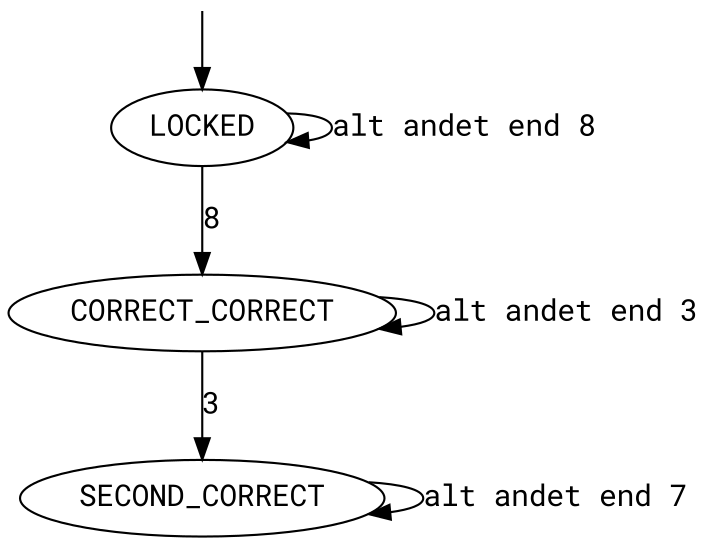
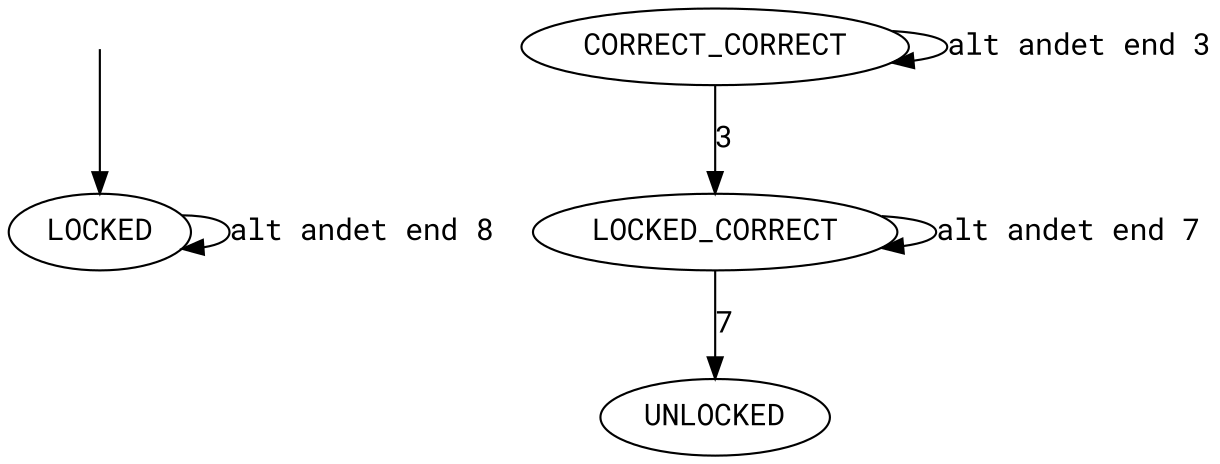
(202, 210) -> none
none -> (715, 417)
(202, 498) -> (715, 232)
